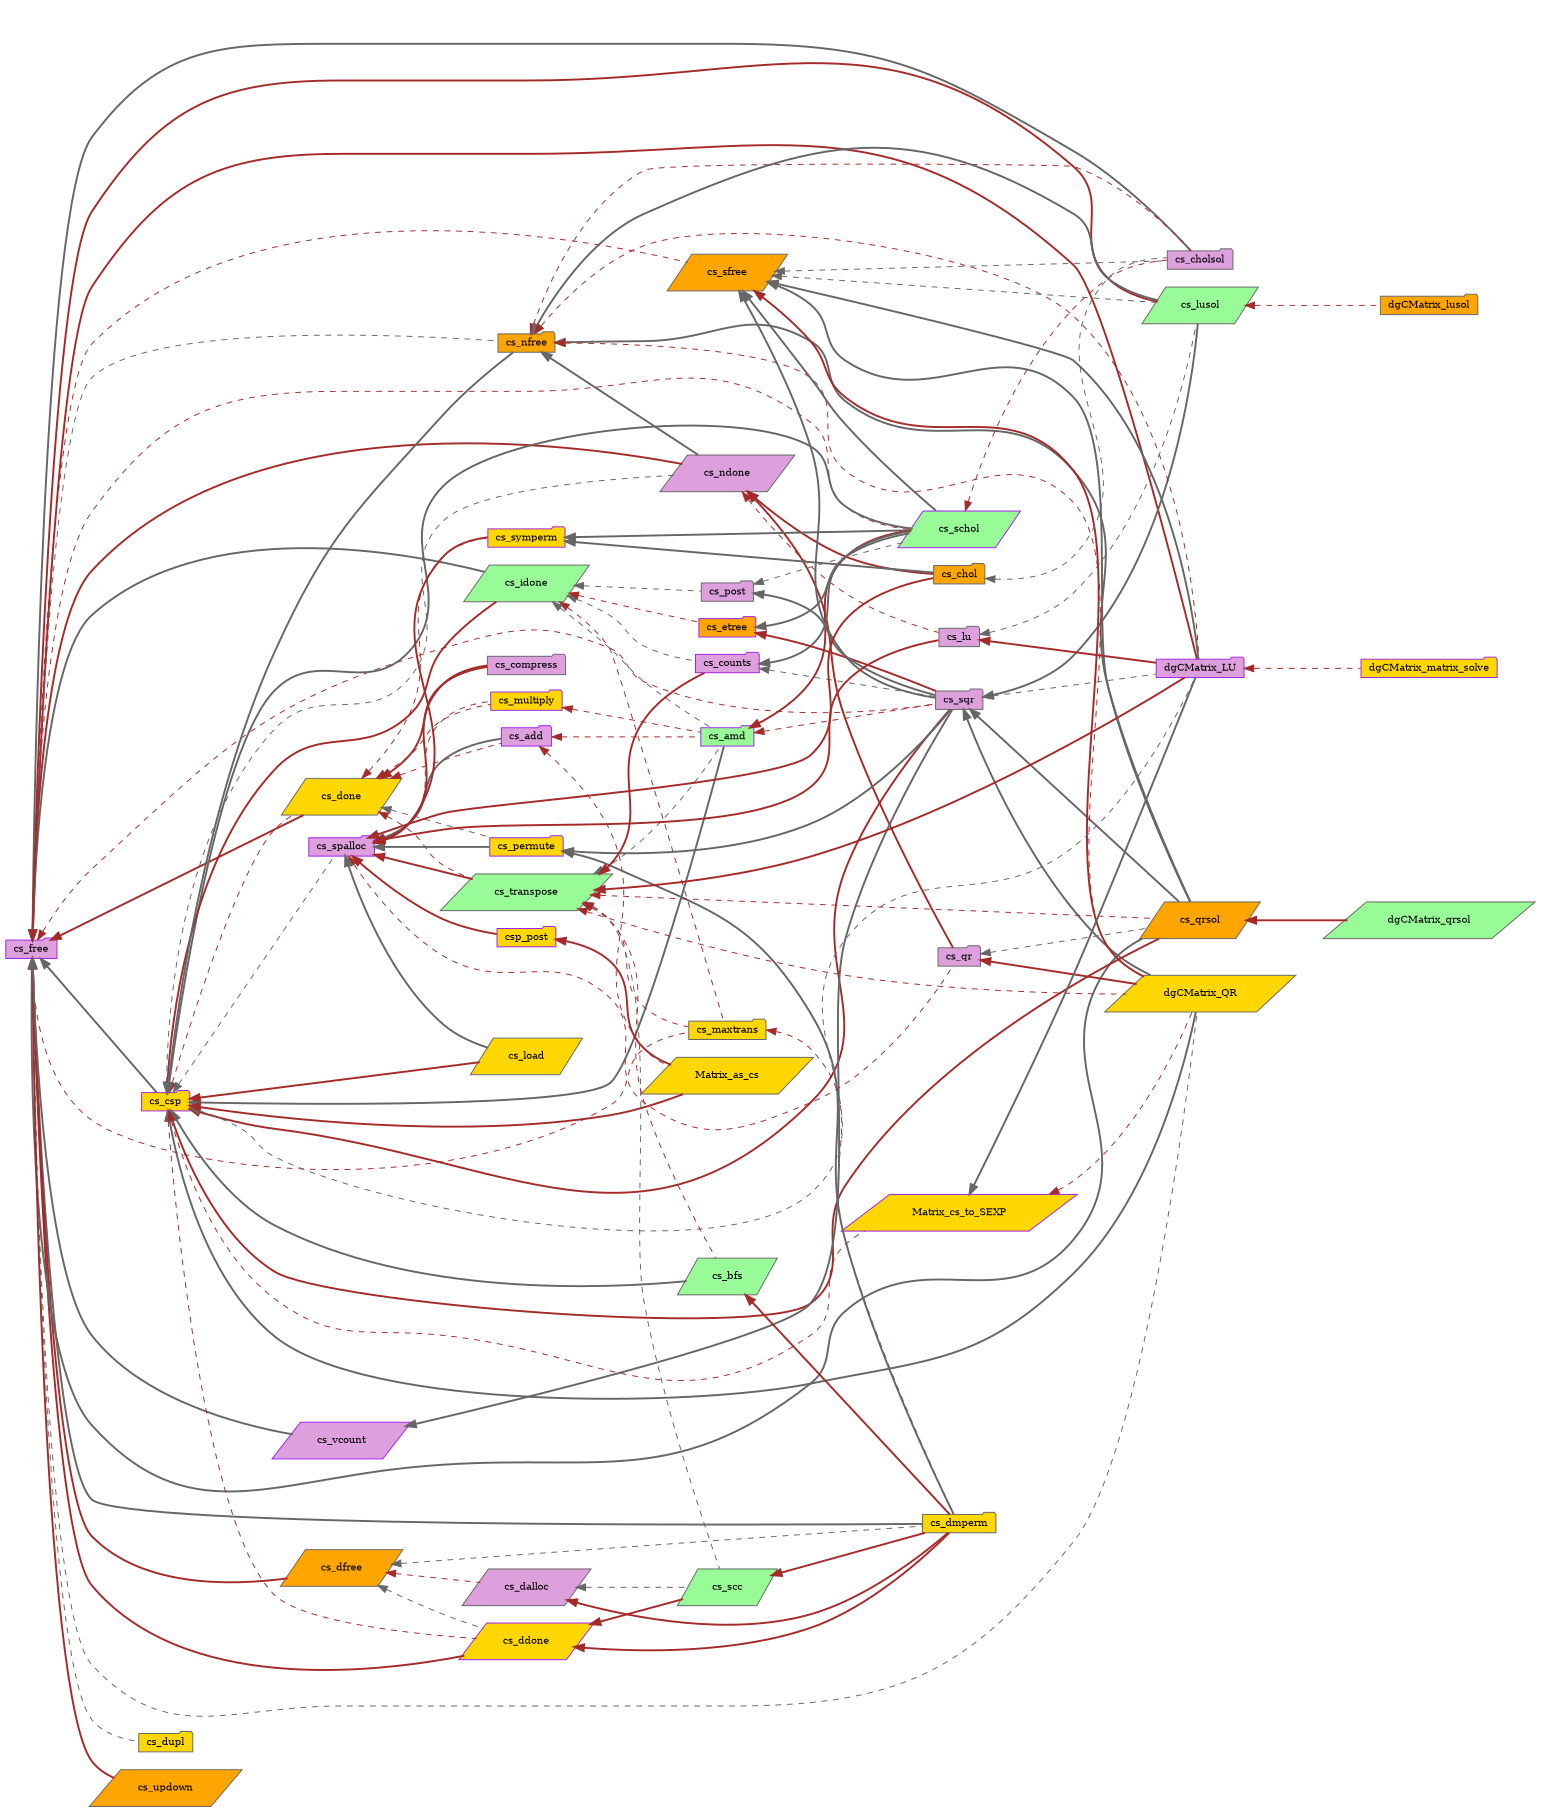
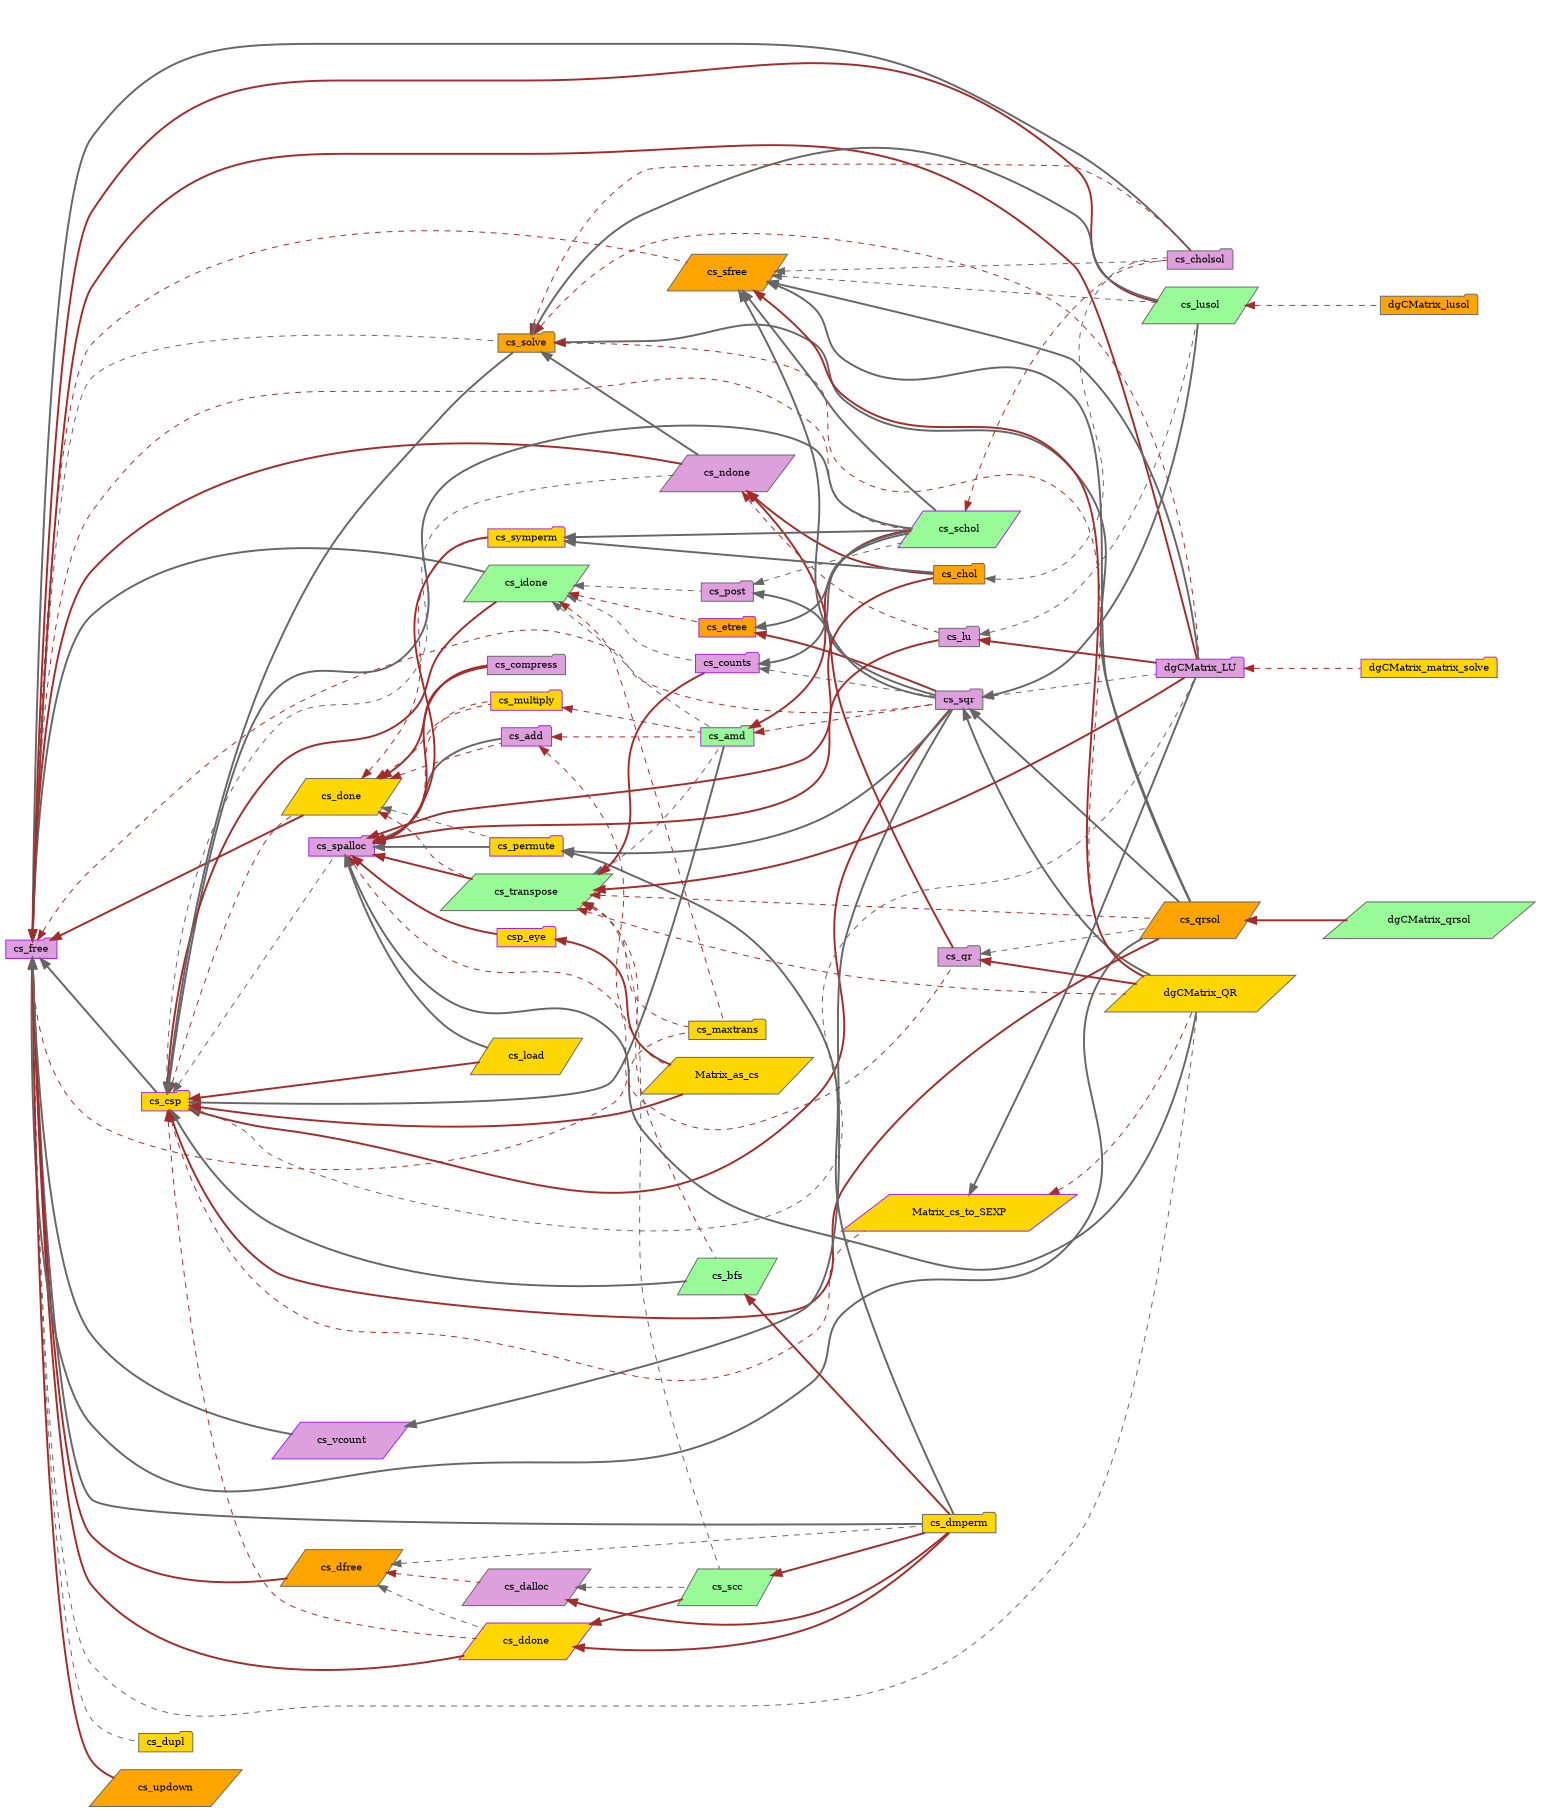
(526, 343) -> (526, 343)
(526, 938) -> (526, 938)
(853, 1266) -> none
(707, 1395) -> (730, 1205)
